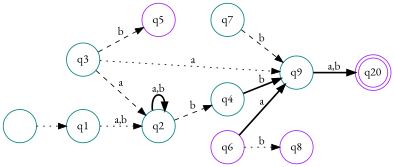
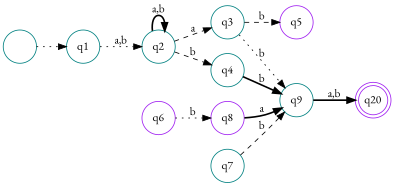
(193, 60) -> (262, 54)
(118, 90) -> (189, 36)
(259, 113) -> (260, 116)
